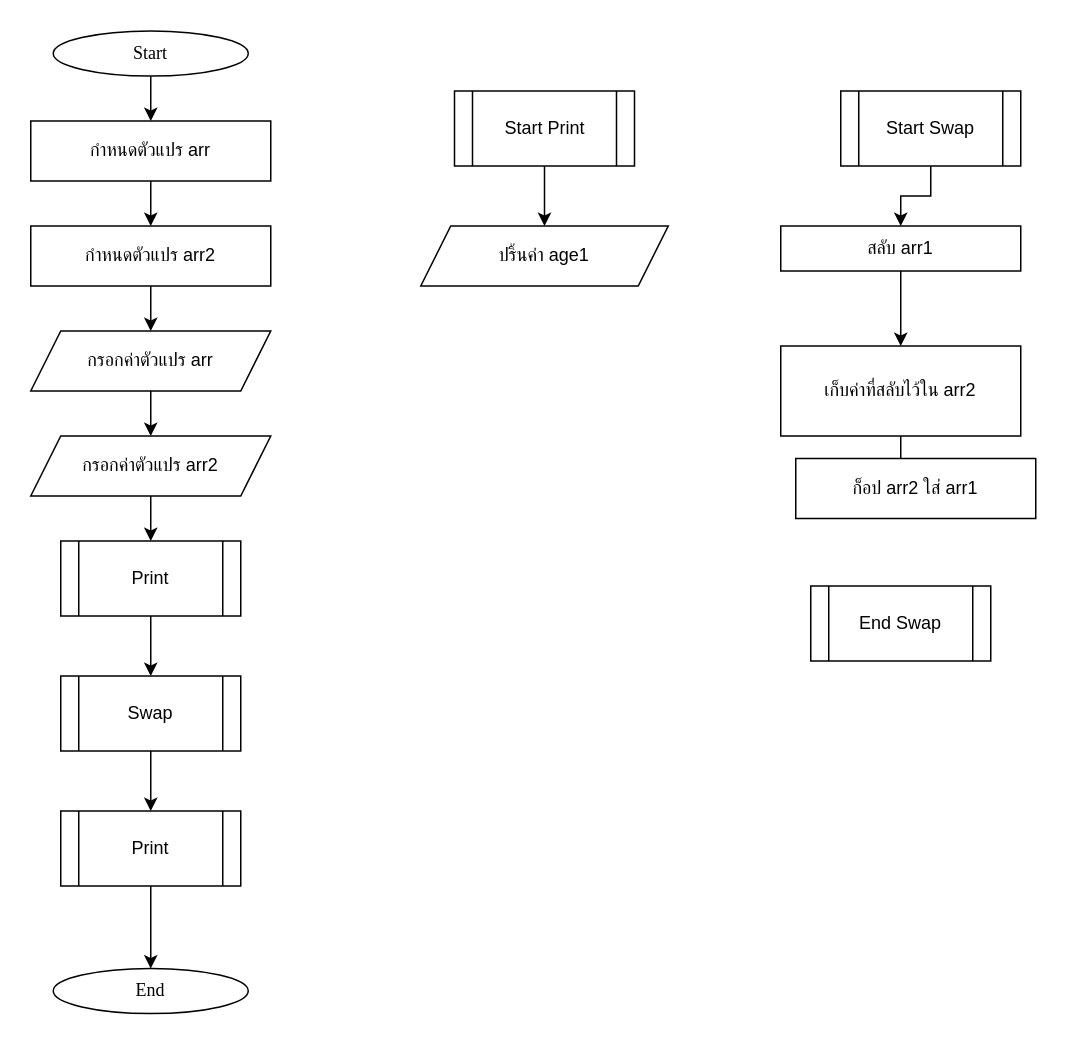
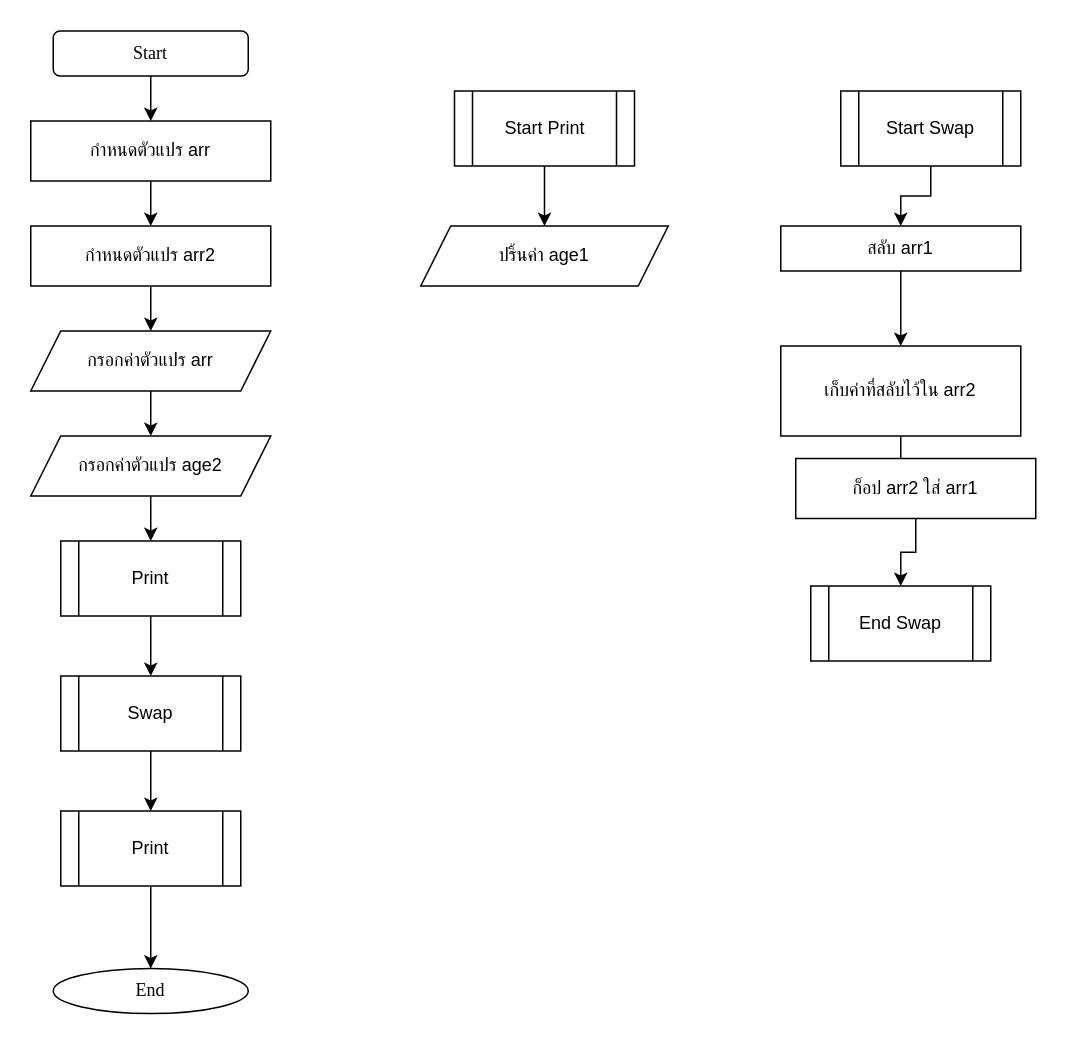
(151, 53) -> (151, 53)
(151, 466) -> (151, 466)
none -> (913, 552)
